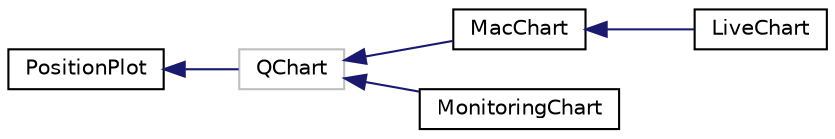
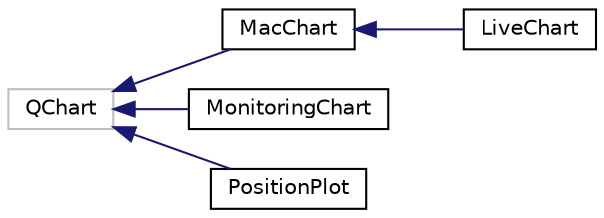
(212, 69) -> (182, 152)
